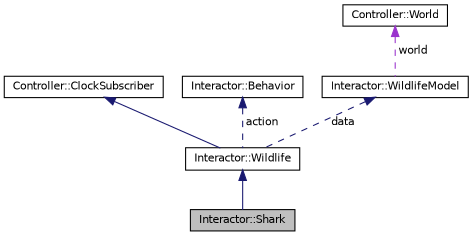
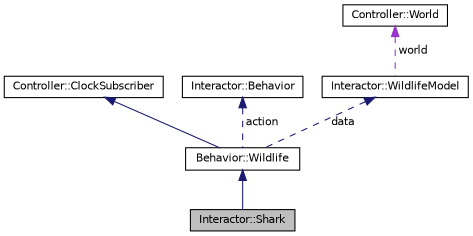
(243, 159) -> (243, 159)
